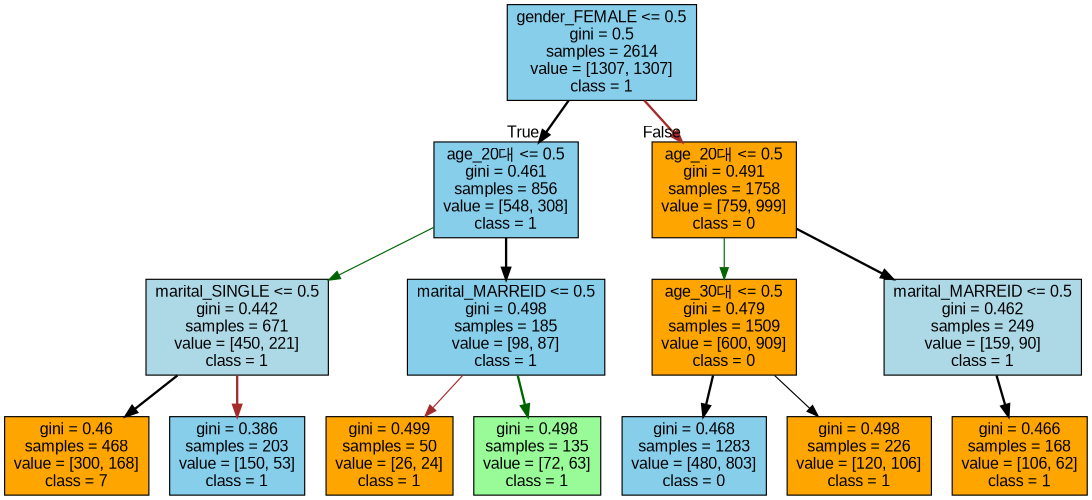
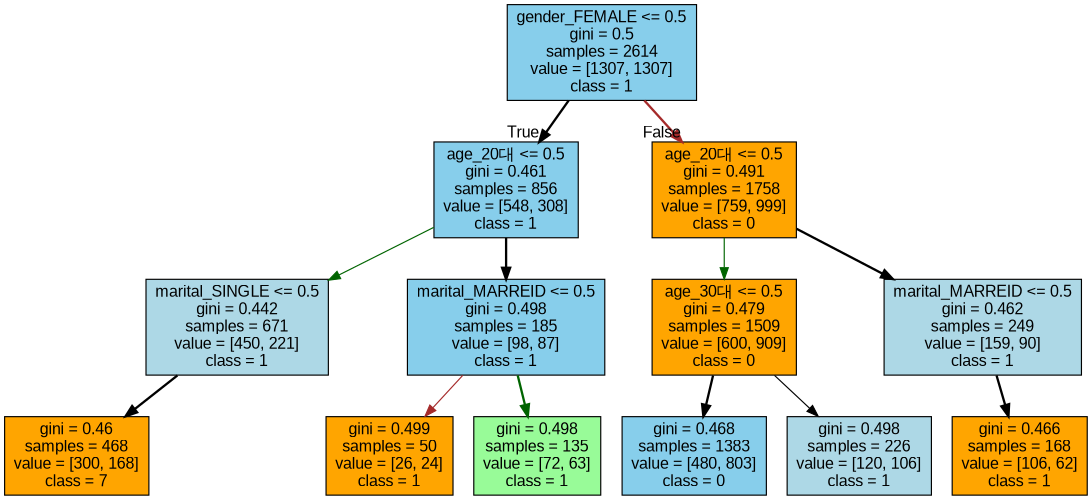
(237, 456) -> none
(694, 456) -> (694, 456)
(859, 456) -> (859, 456)
